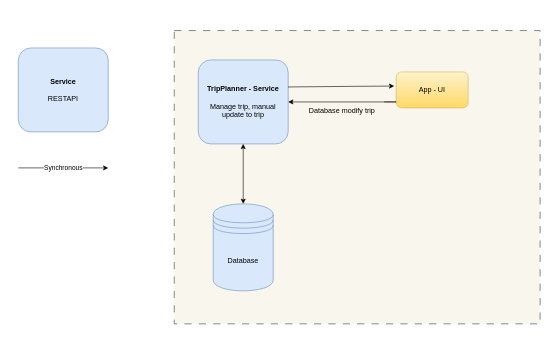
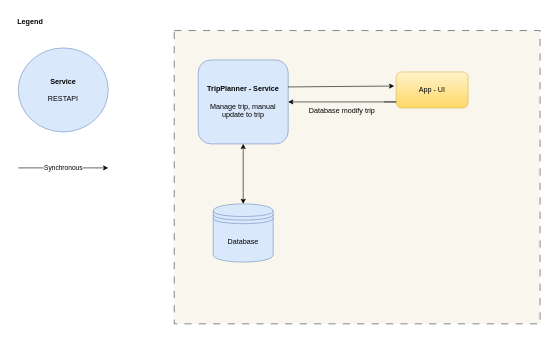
none -> (30, 21)
(63, 90) -> (63, 90)
(243, 247) -> (243, 233)
